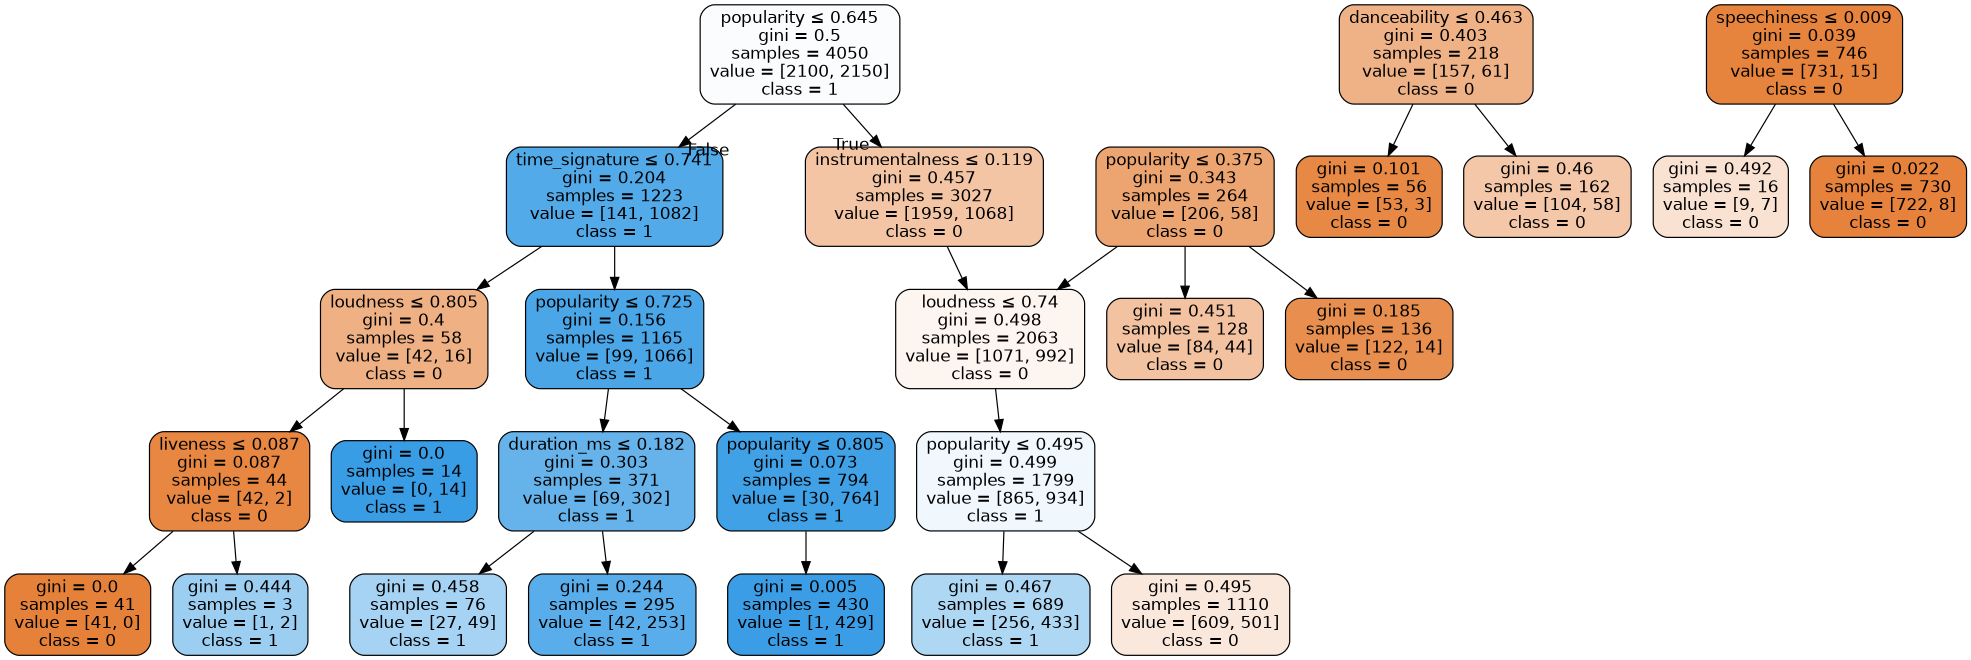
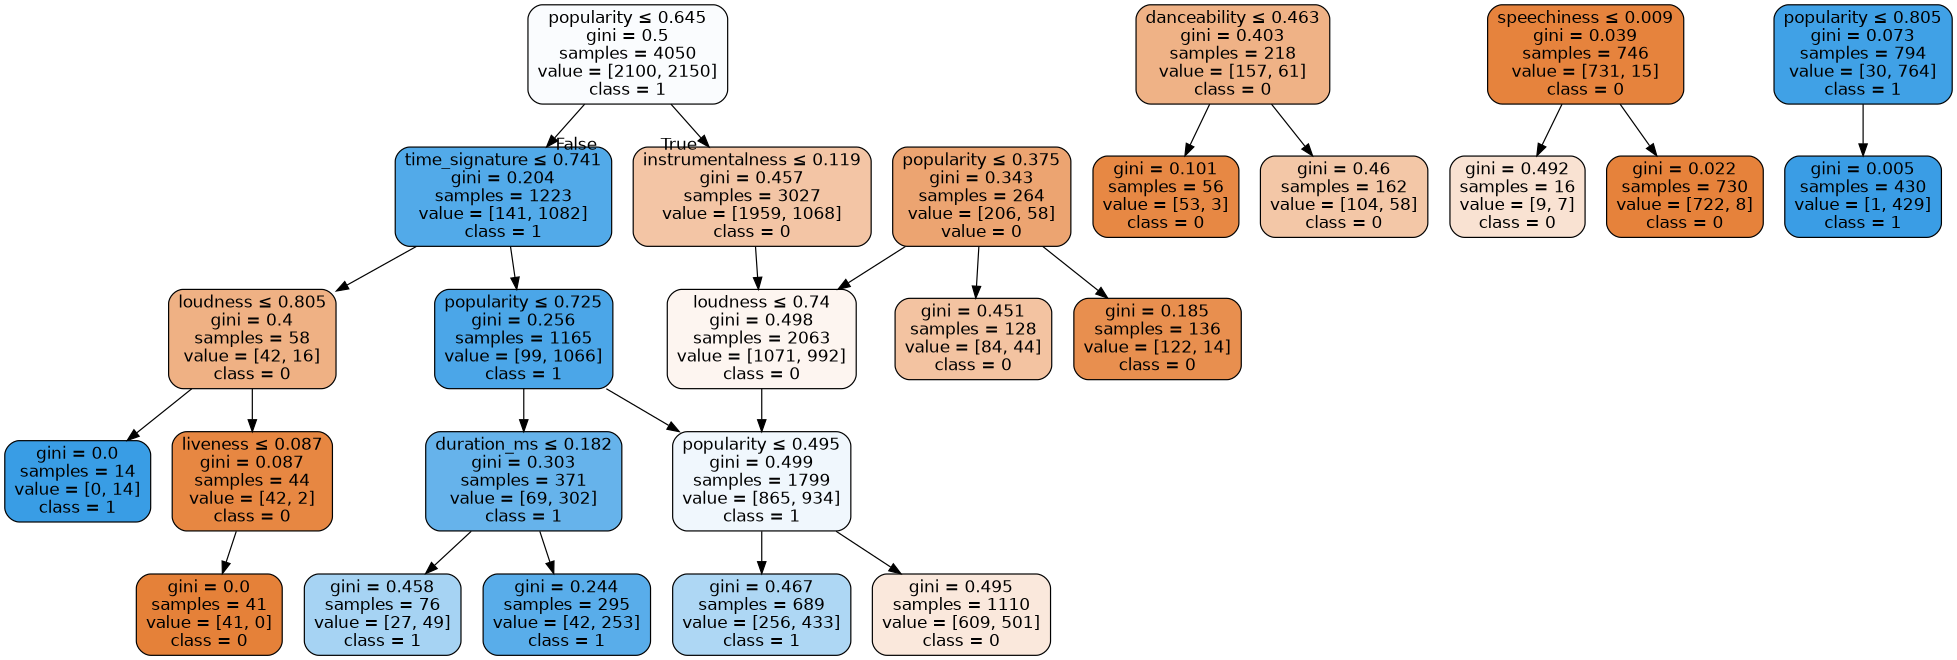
(1185, 232) -> (982, 232)
(615, 320) -> (524, 320)
(705, 407) -> (638, 407)
(240, 615) -> none
